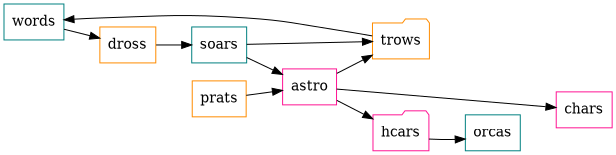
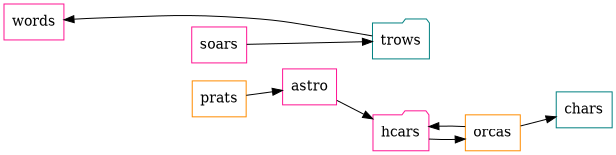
(34, 22) -> (34, 22)
(401, 41) -> (401, 41)
(128, 45) -> none
(219, 45) -> (219, 45)
(260, 64) -> none
(350, 67) -> none
(441, 98) -> (533, 123)
(584, 110) -> (584, 110)
none -> (452, 126)
(493, 133) -> (493, 133)
